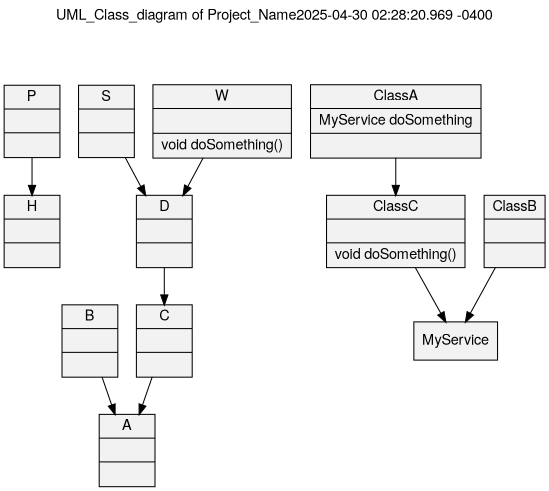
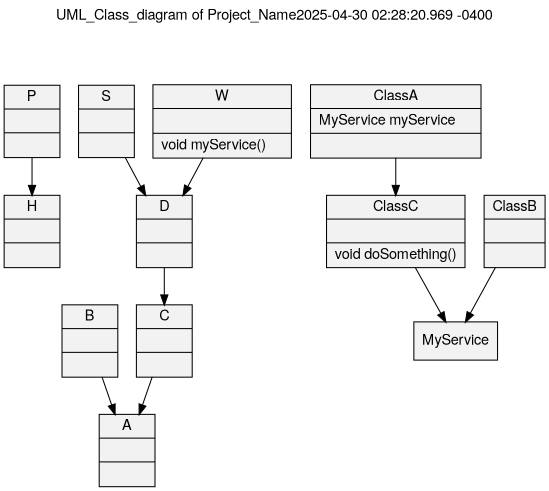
(396, 120) -> (388, 120)
(222, 145) -> (214, 145)
